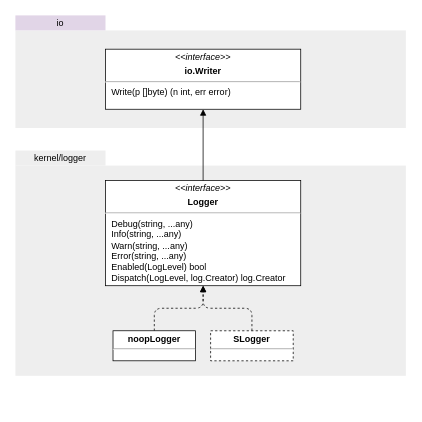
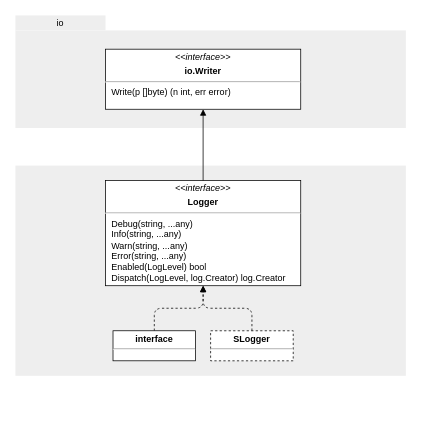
(60, 23) -> (60, 23)
(60, 158) -> none
(138, 336) -> (134, 336)
